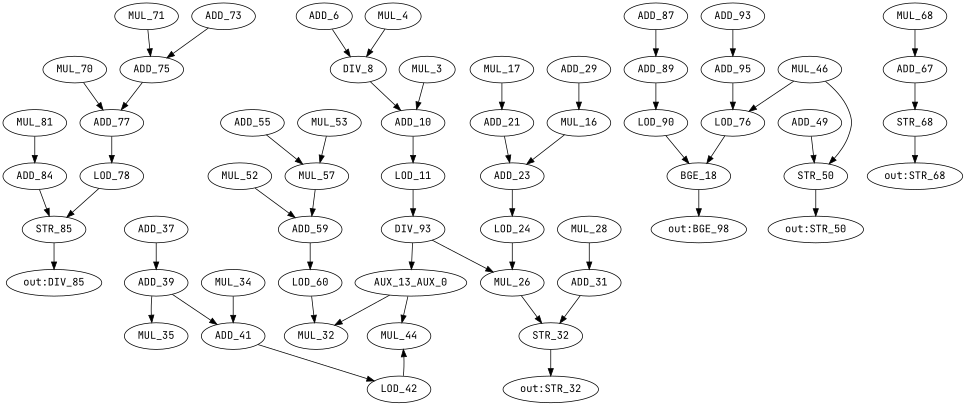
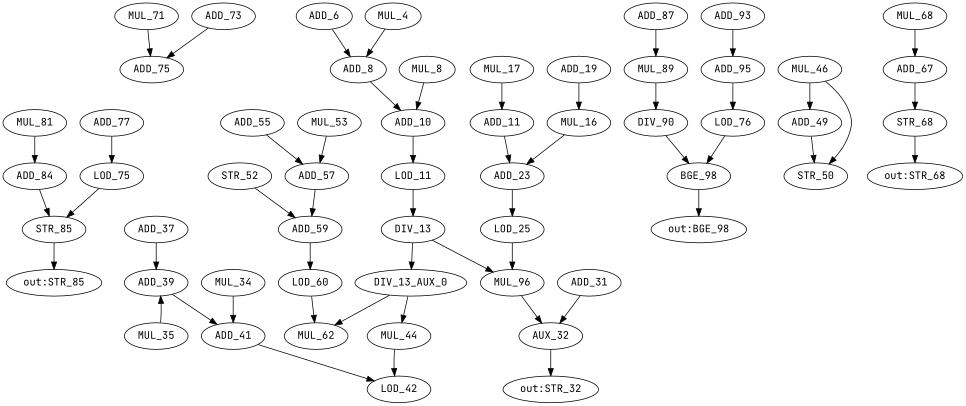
(75, 70) -> none
(358, 70) -> (358, 70)
(427, 70) -> (427, 70)
(579, 70) -> (579, 70)
(656, 70) -> (656, 70)
(134, 93) -> none
(774, 94) -> (810, 93)
(502, 123) -> (502, 123)
(656, 123) -> (656, 123)
(112, 176) -> (112, 176)
(240, 176) -> (240, 176)
(317, 176) -> (317, 176)
(699, 176) -> (699, 176)
(413, 229) -> (413, 229)
(512, 229) -> (512, 229)
(589, 229) -> none
(816, 229) -> none
(54, 283) -> (54, 283)
(411, 283) -> (411, 283)
(512, 283) -> (512, 283)
(151, 306) -> (161, 313)
(316, 336) -> (316, 336)
(551, 336) -> (551, 336)
(404, 366) -> (394, 359)
